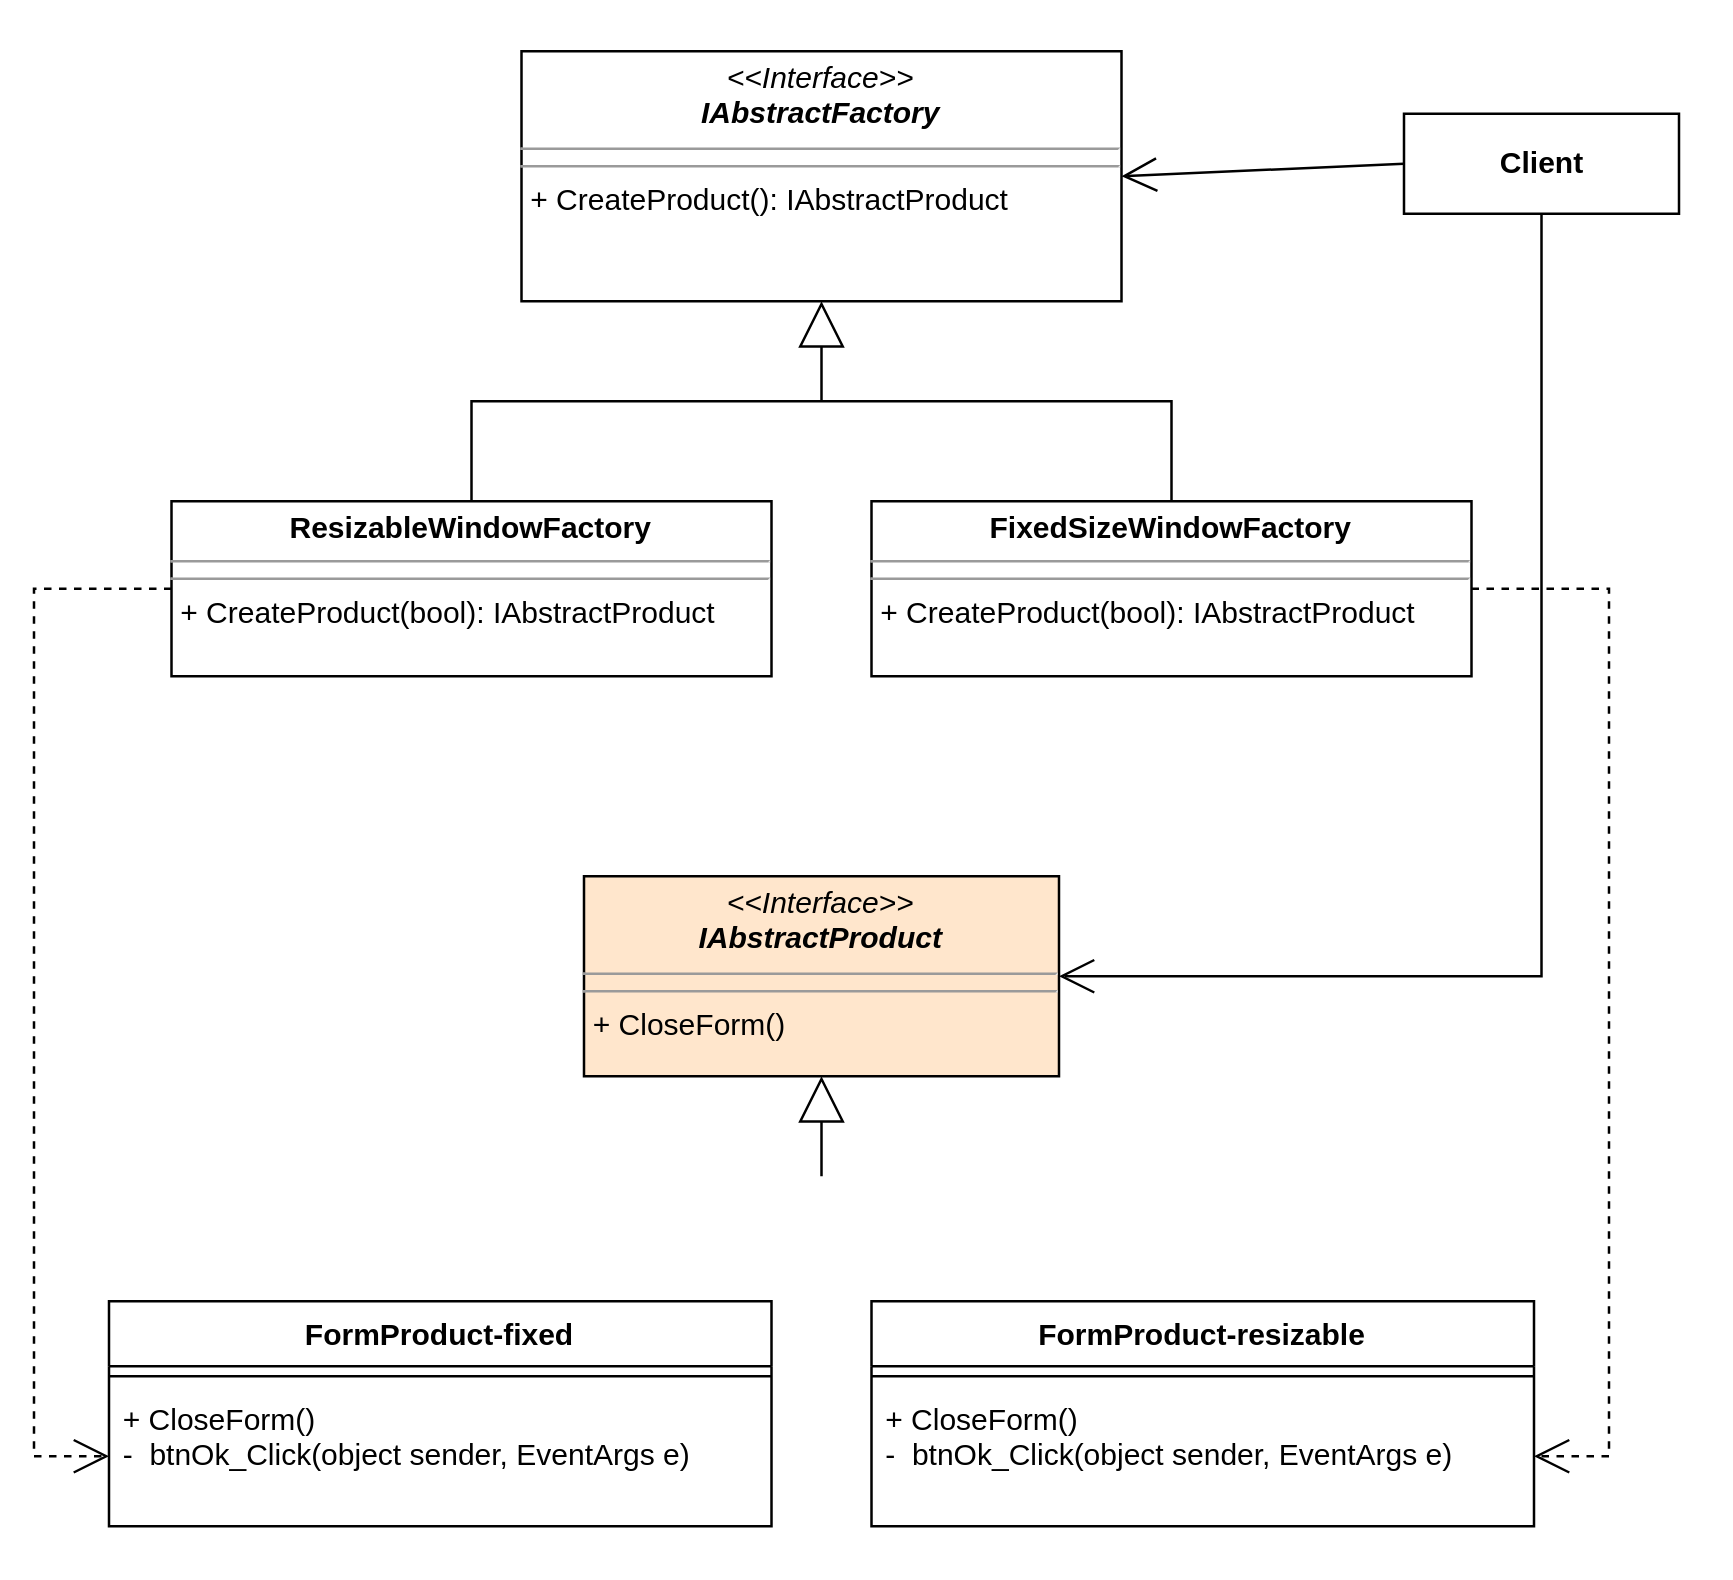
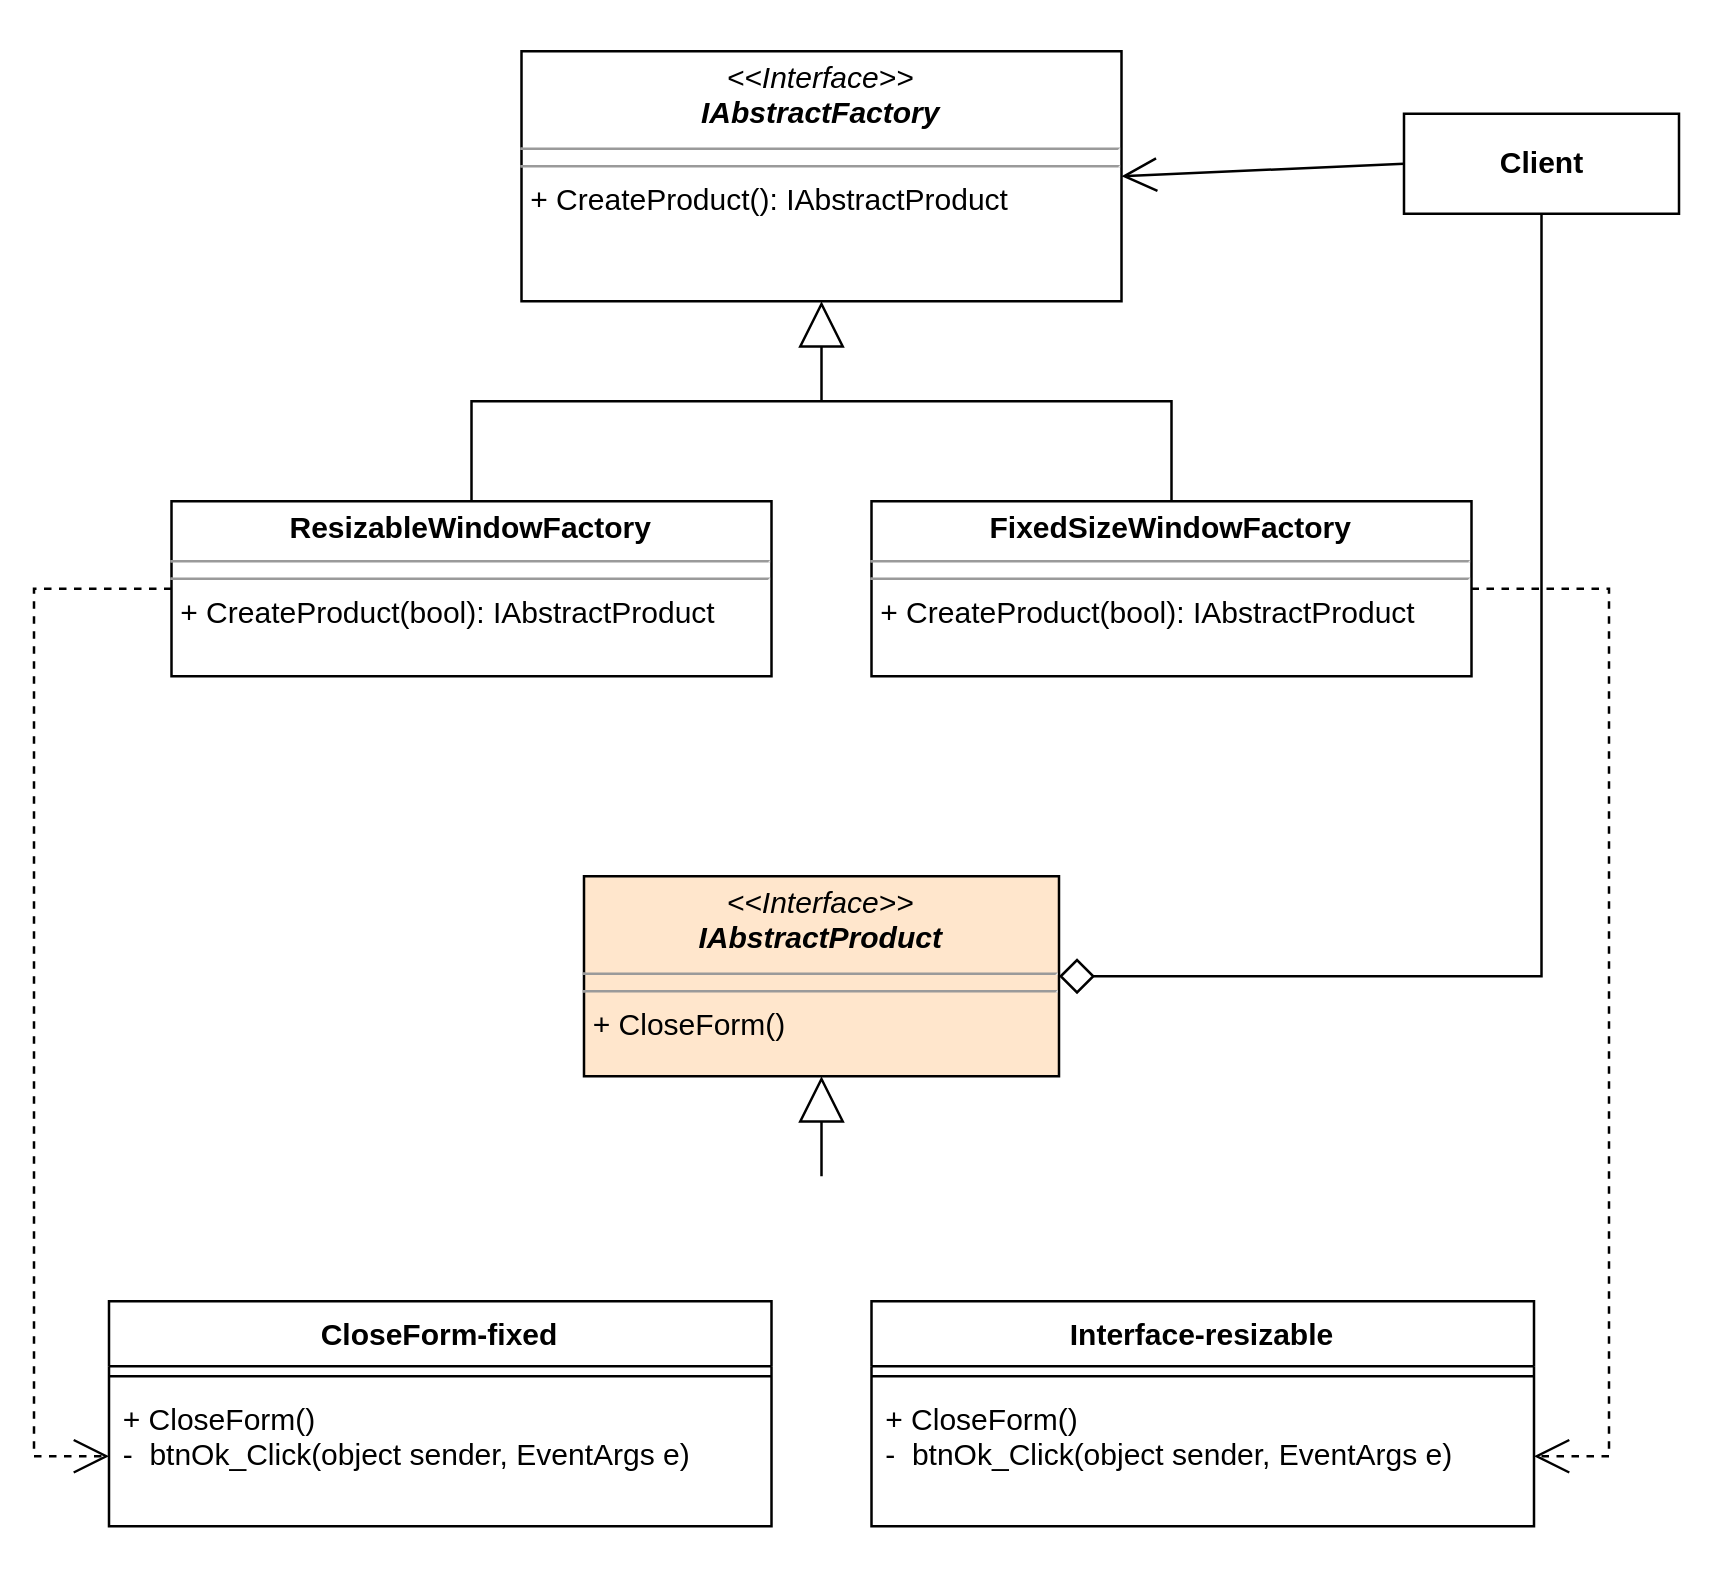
(1079, 976) -> (1094, 976)
(439, 1335) -> (439, 1335)
(1201, 1335) -> (1201, 1335)
